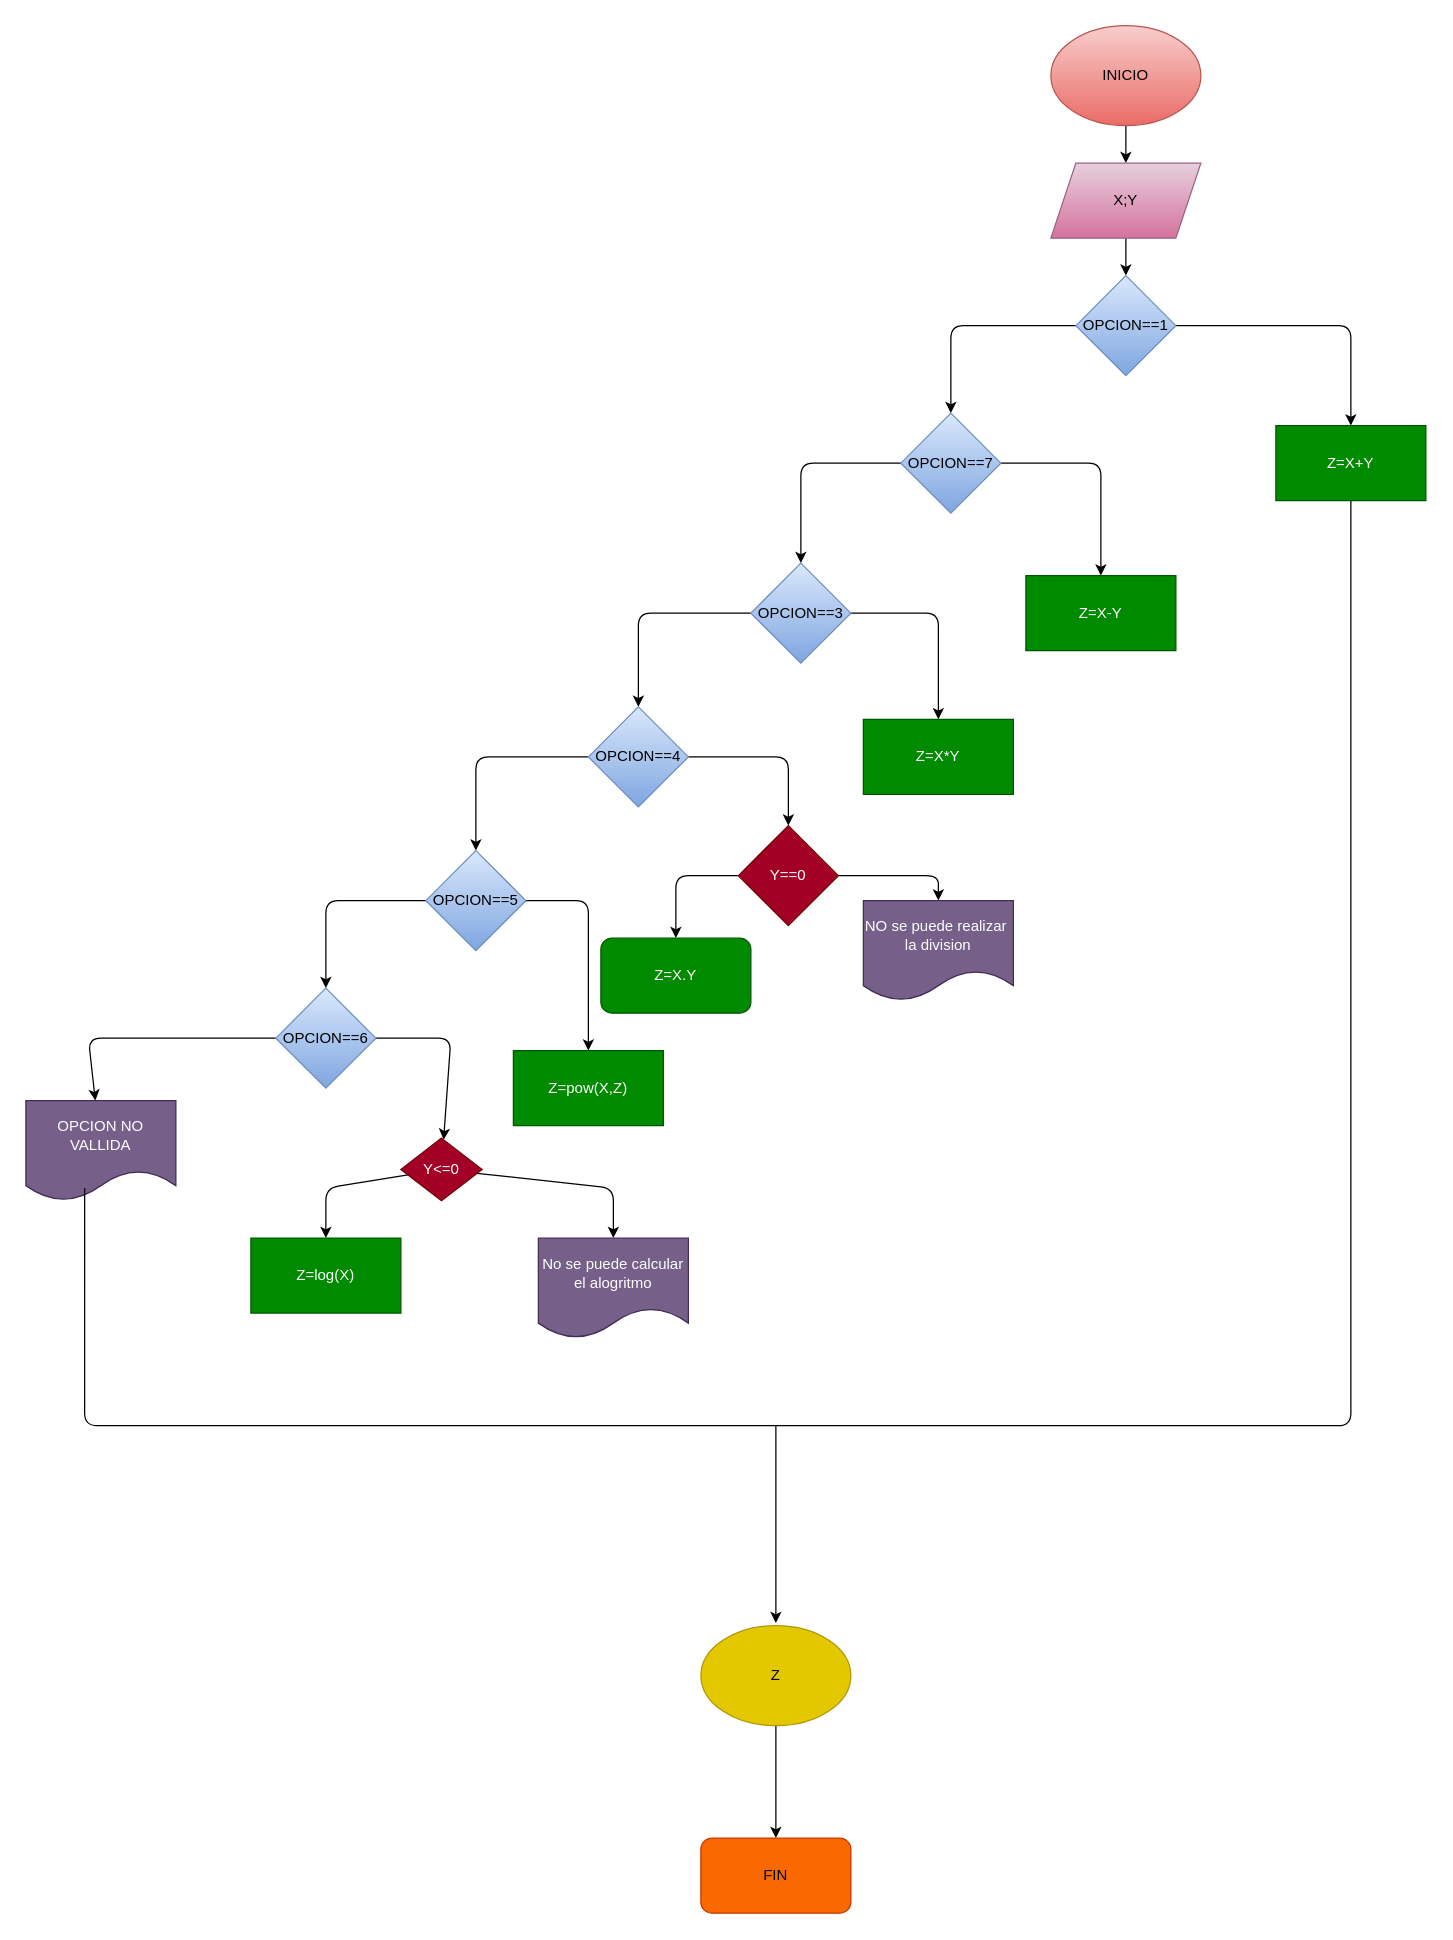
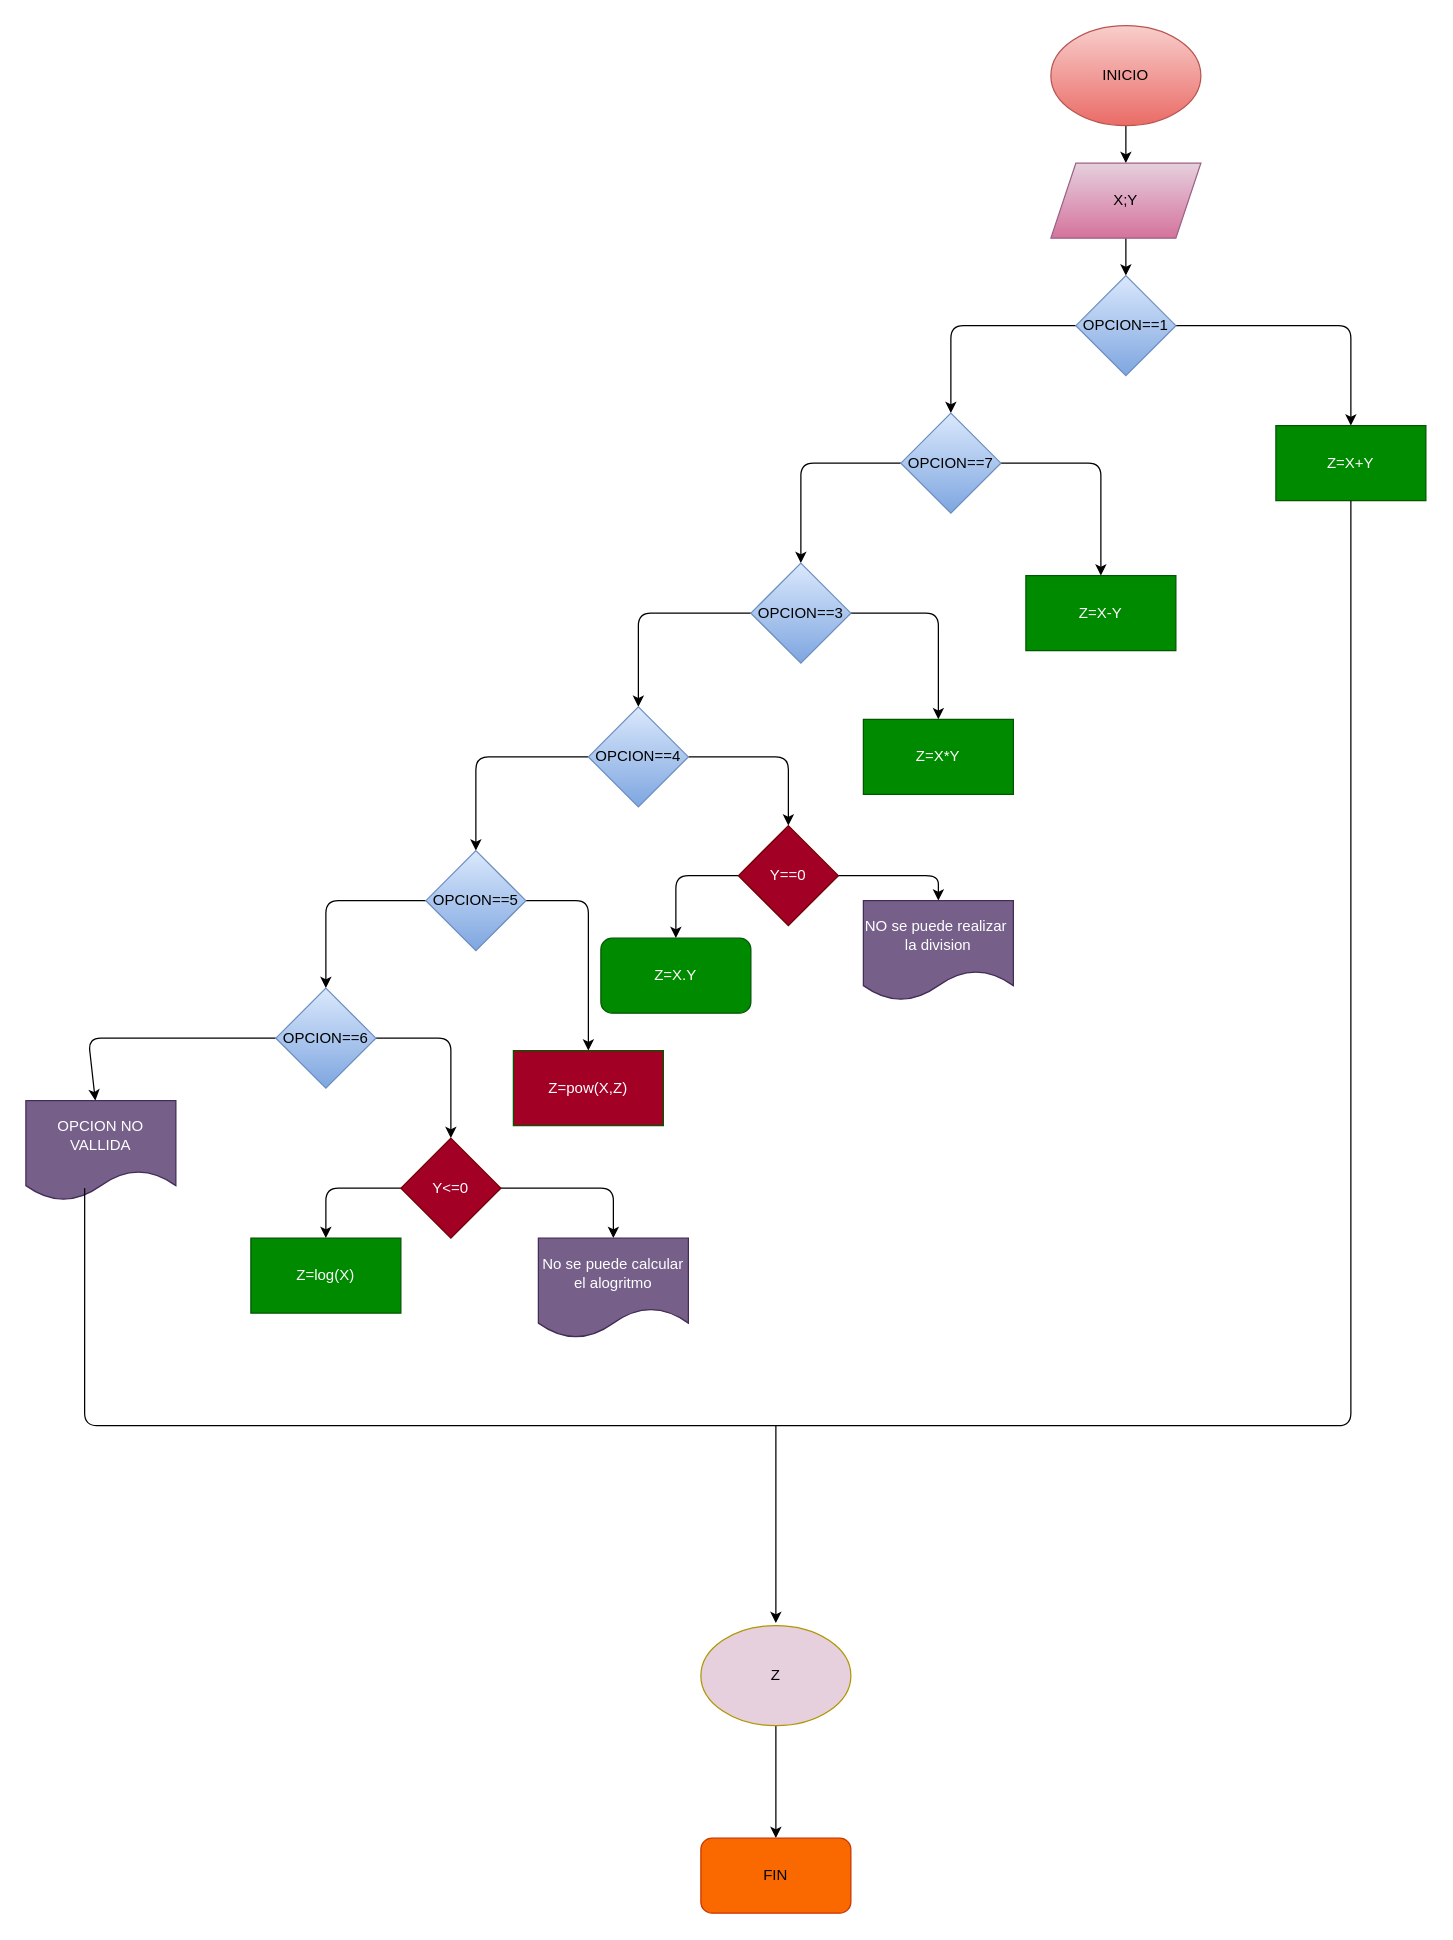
(588, 1088) -> (588, 1088)
(441, 1169) -> (451, 1188)
(776, 1676) -> (776, 1676)
